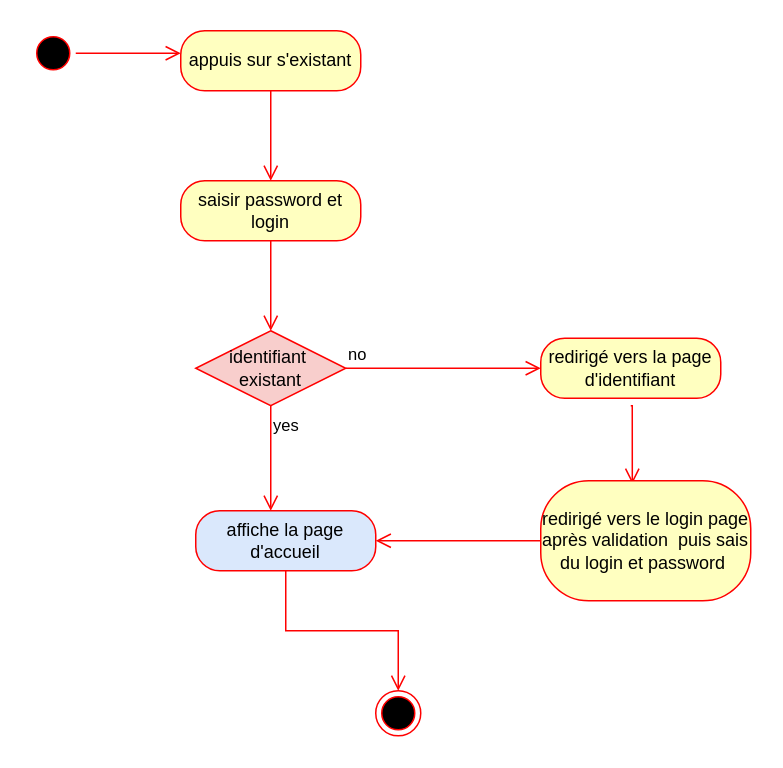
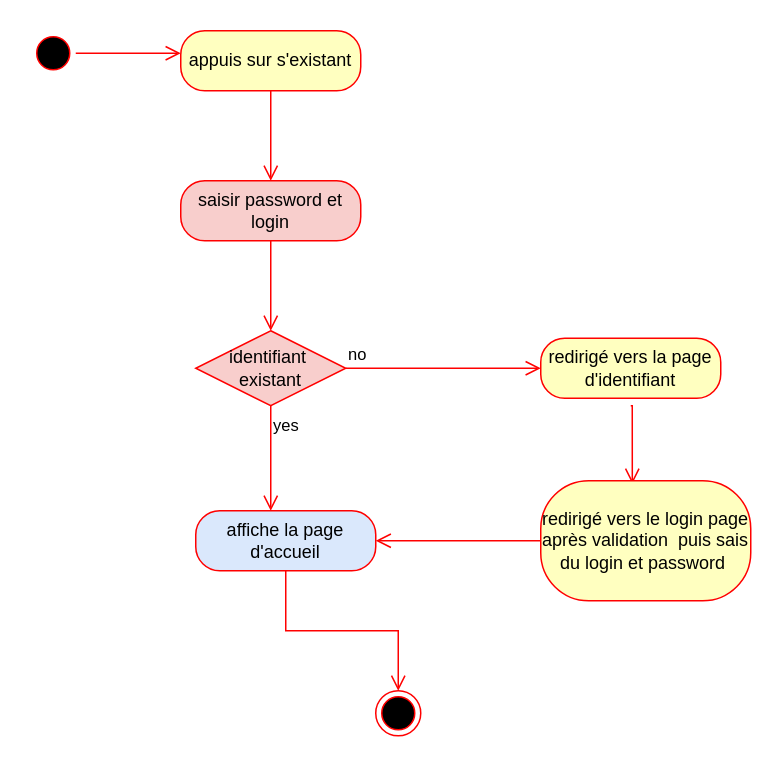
(271, 211) -> (271, 211)
